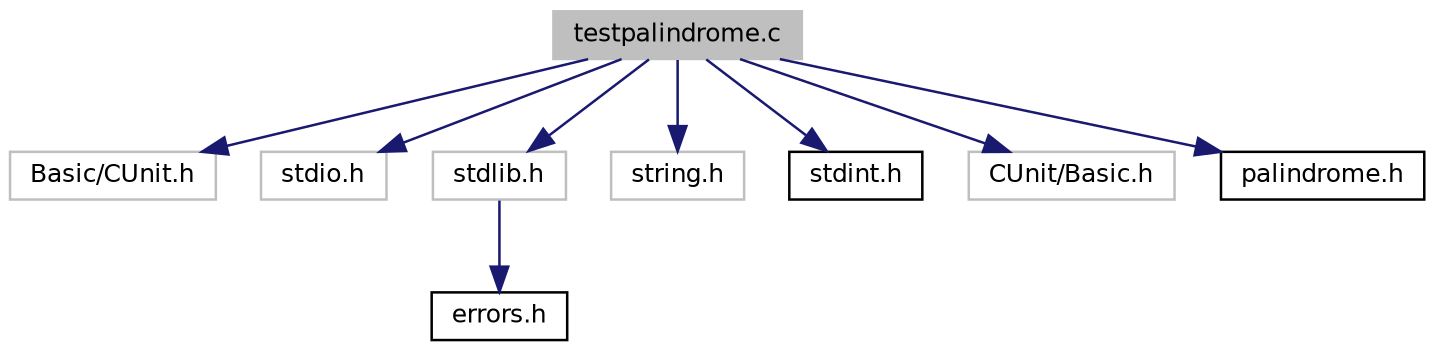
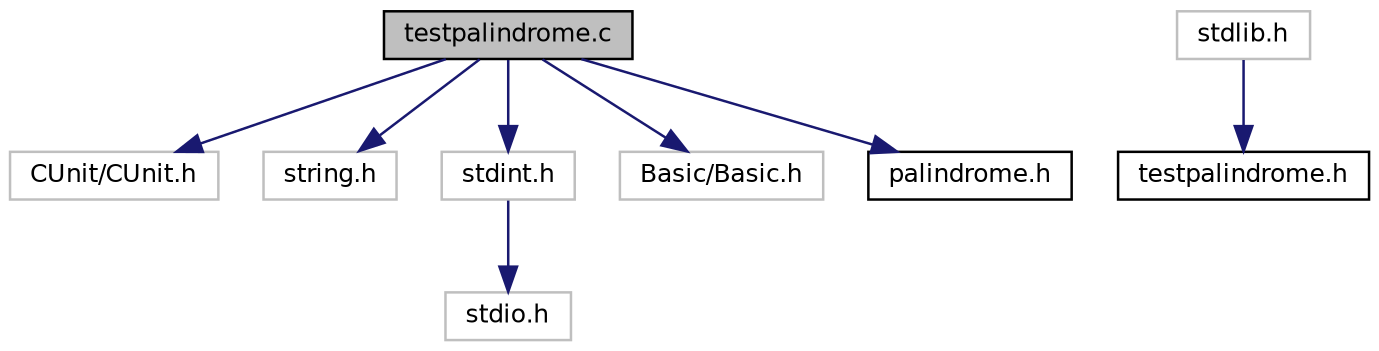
(678, 35) -> (508, 35)
(599, 97) -> none
(513, 101) -> (508, 233)
(113, 176) -> (114, 176)
(856, 176) -> (508, 176)
(1072, 176) -> (722, 176)
(499, 316) -> (1244, 176)
